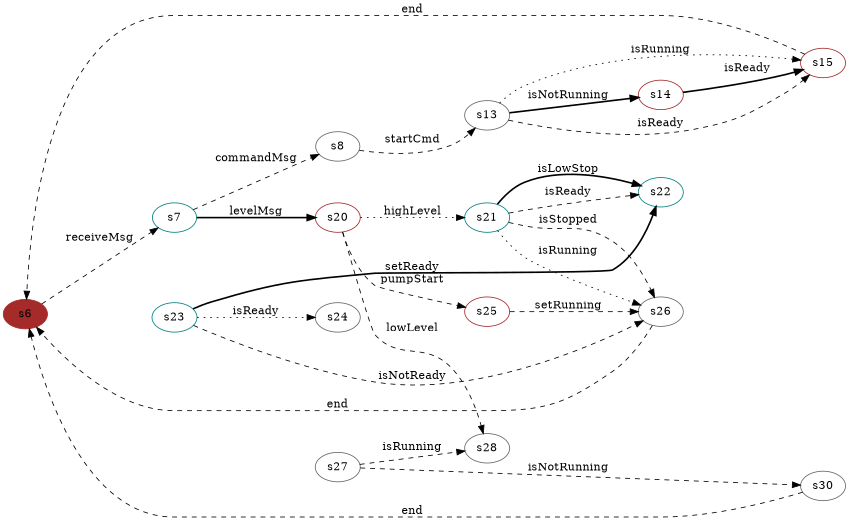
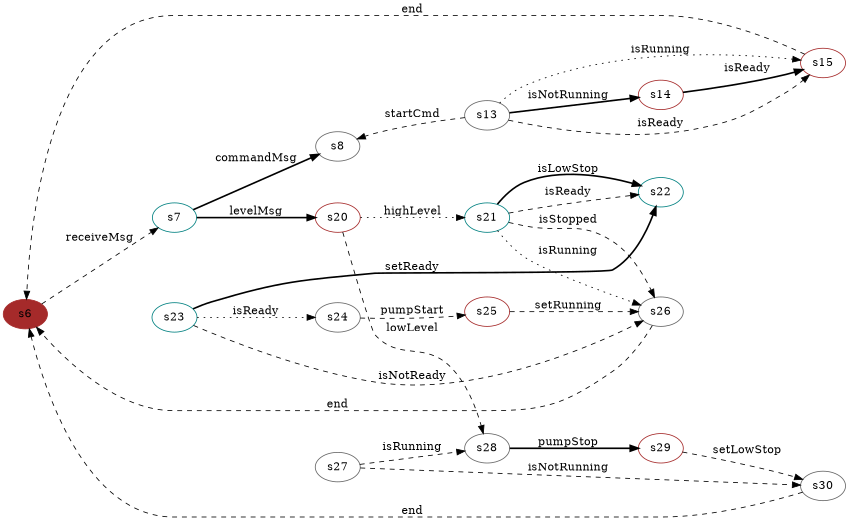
(416, 153) -> (415, 125)
(252, 184) -> (252, 184)
(385, 289) -> (409, 318)
none -> (661, 448)
